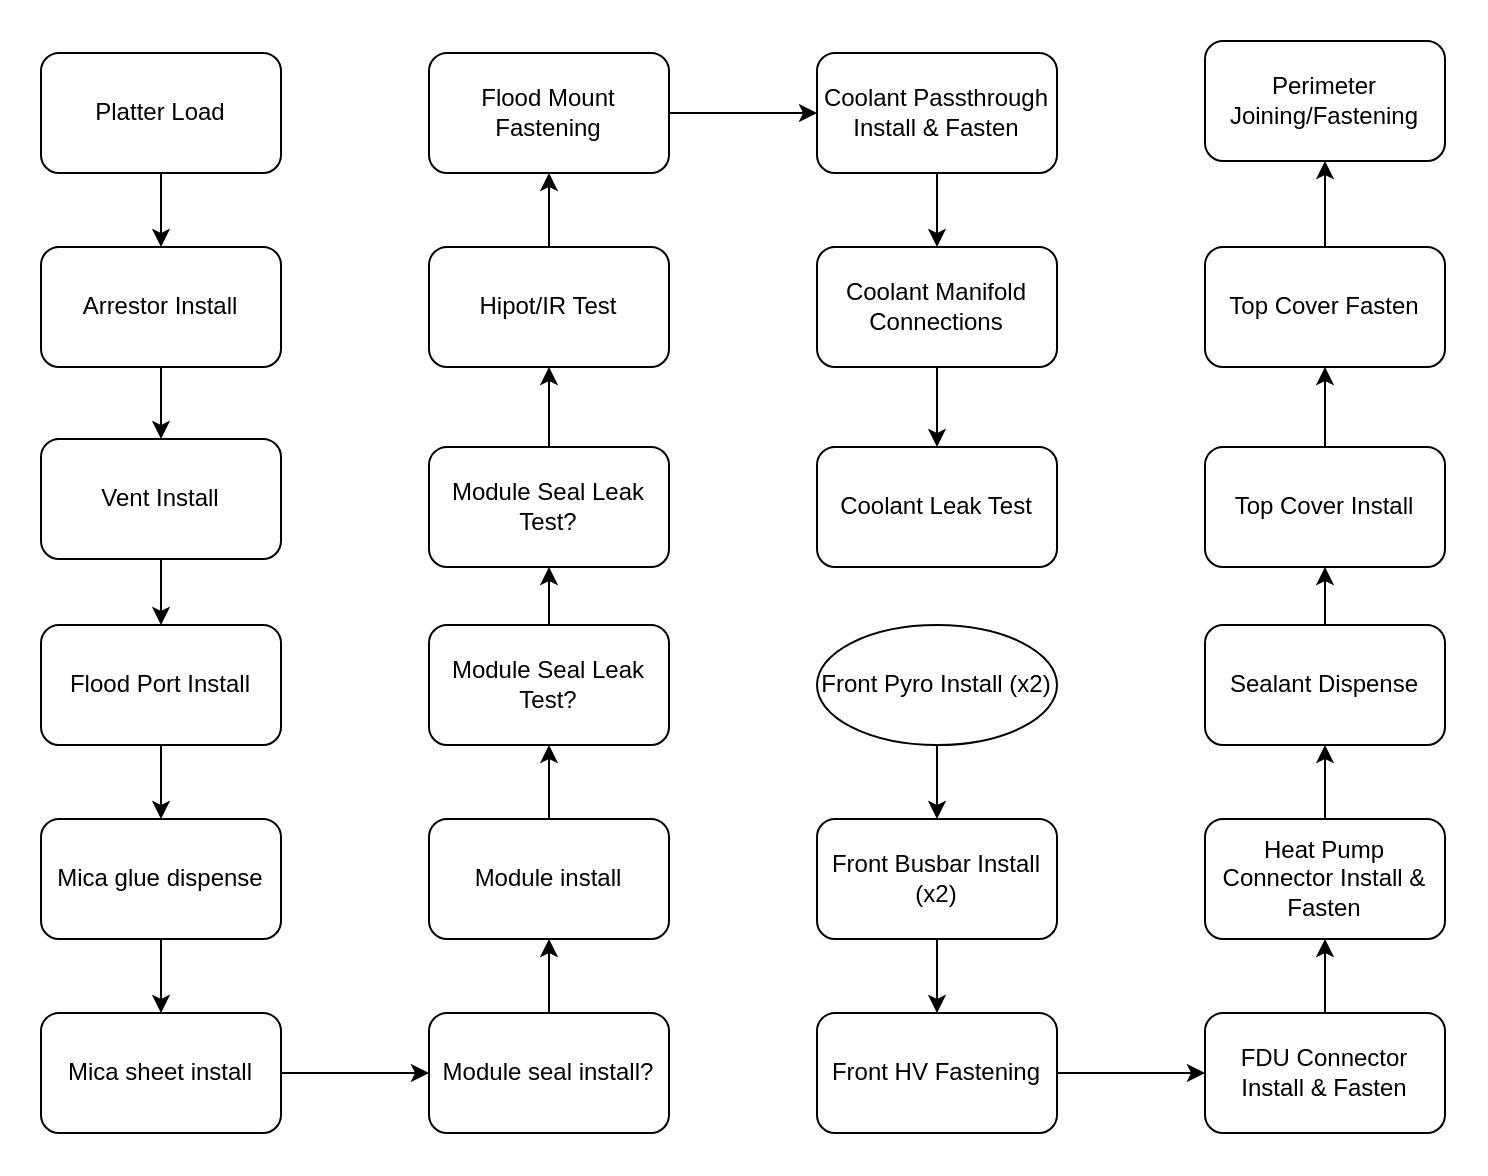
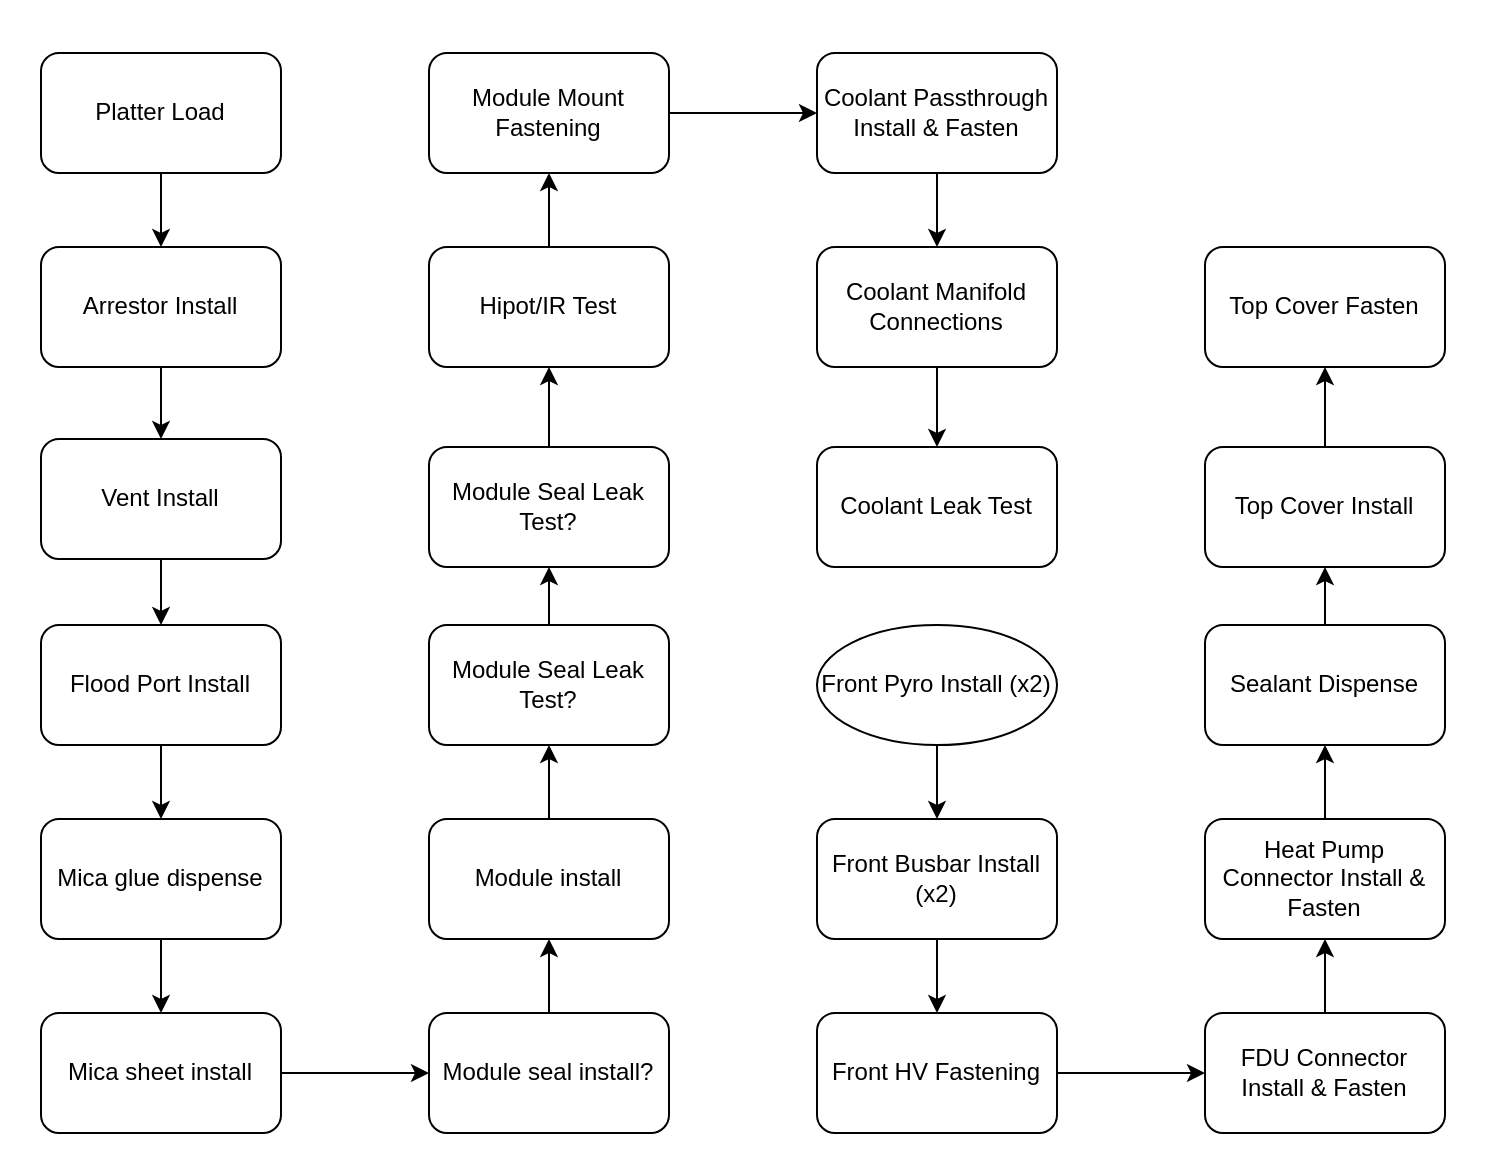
(1325, 101) -> none
(549, 113) -> (549, 113)
(1325, 211) -> none
